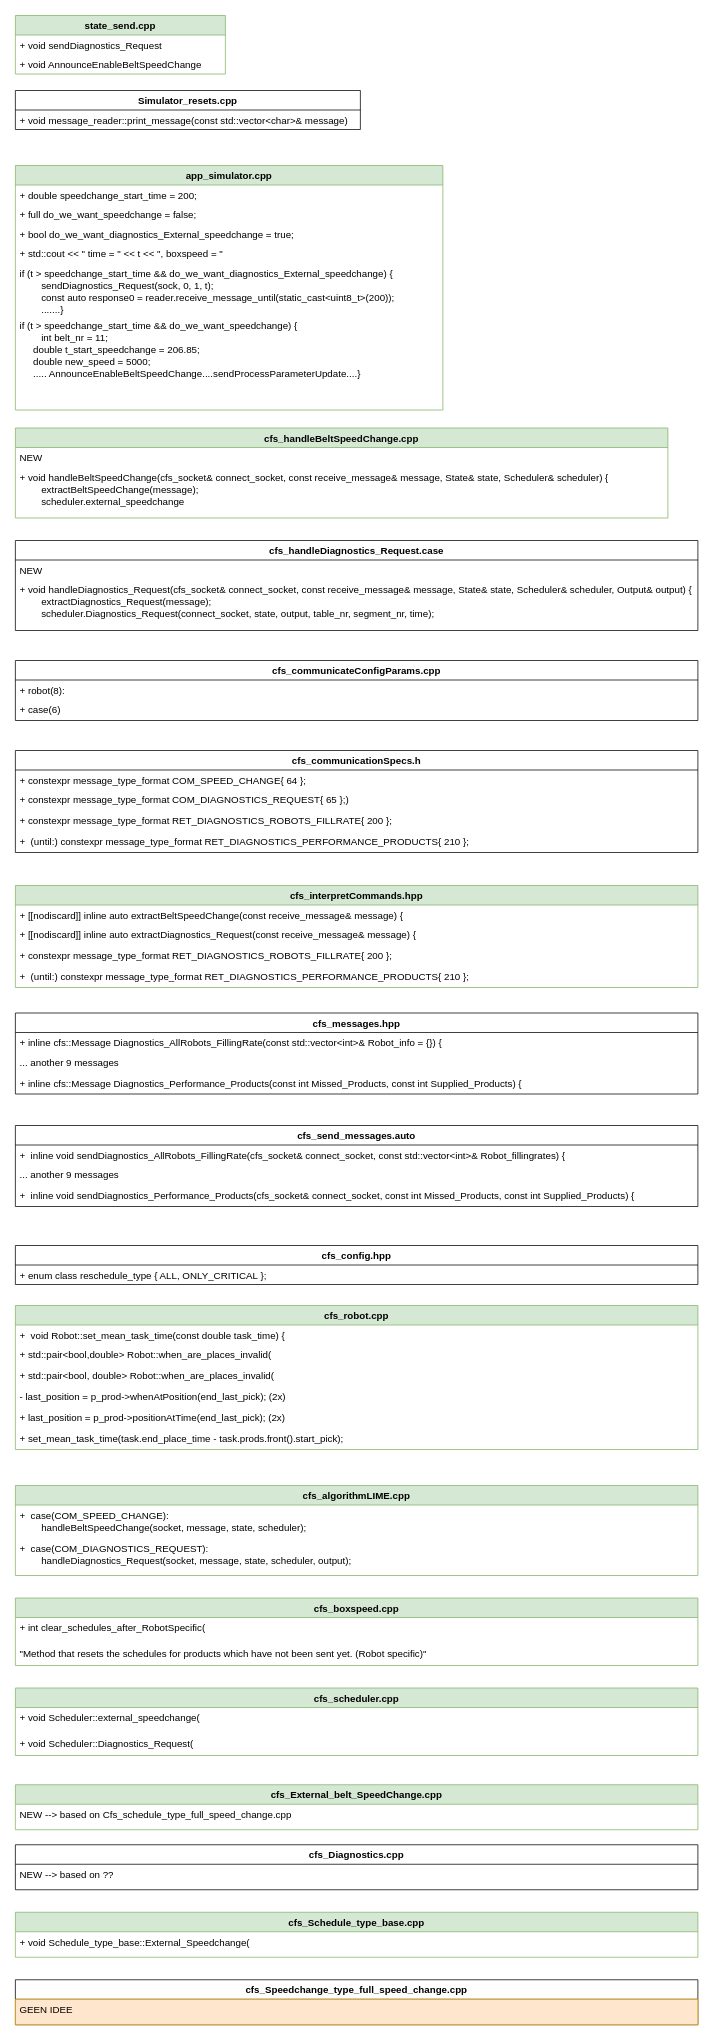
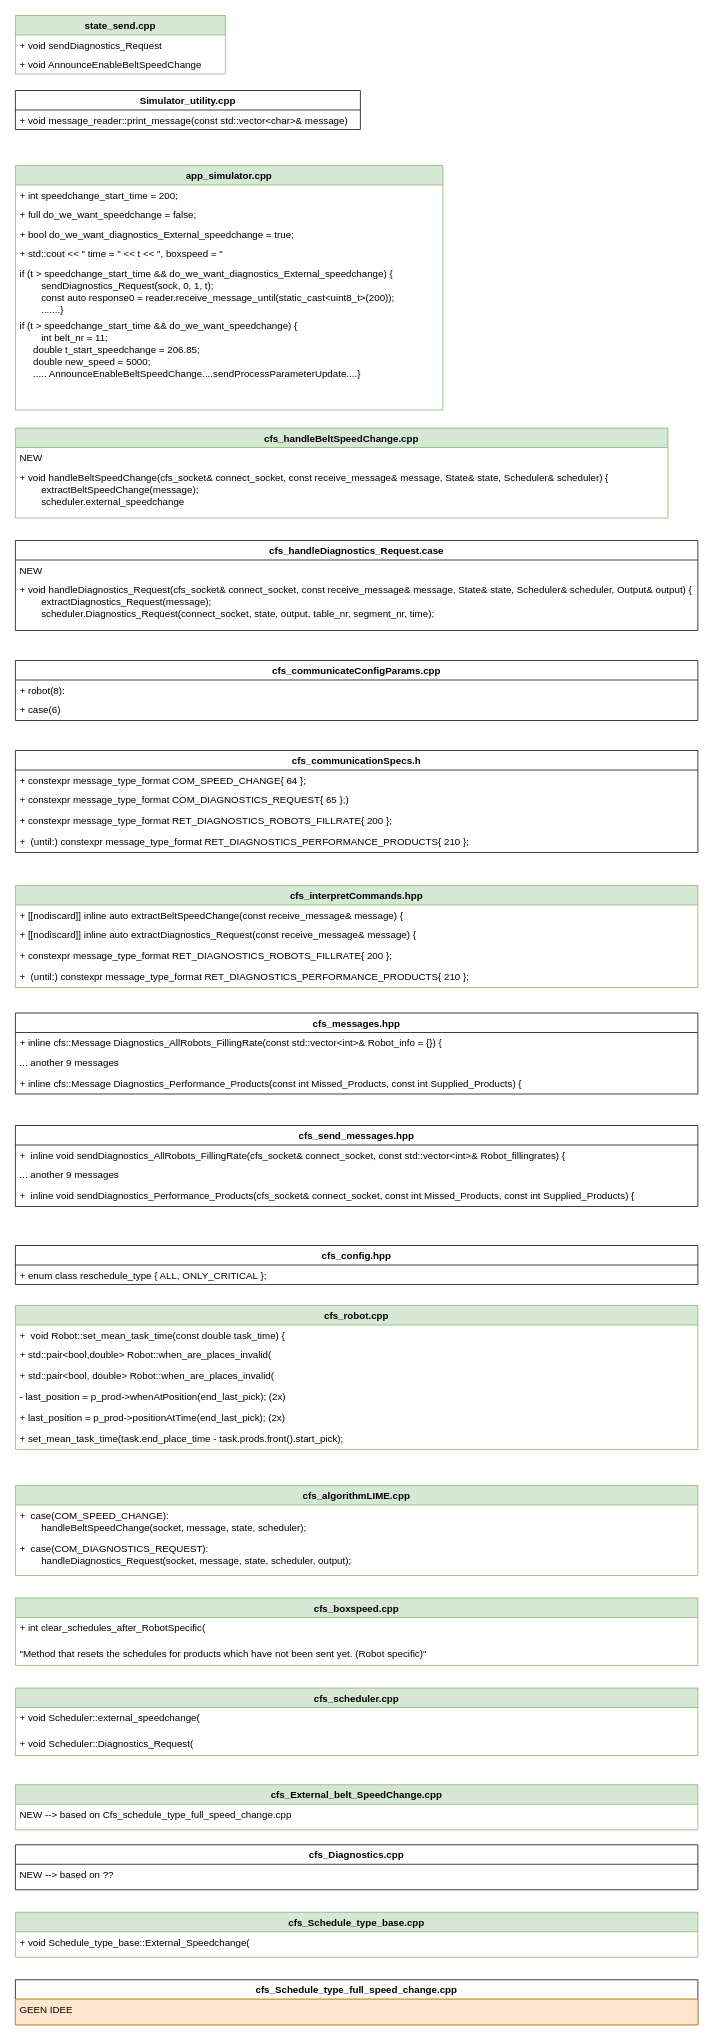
(188, 101) -> (188, 101)
(114, 196) -> (106, 196)
(356, 1136) -> (356, 1136)
(356, 1990) -> (356, 1990)
